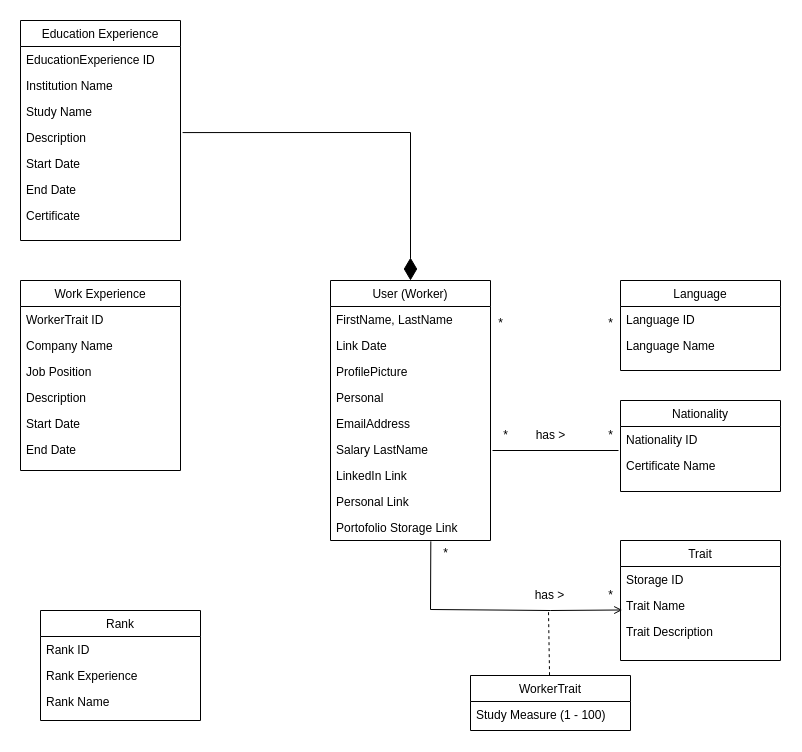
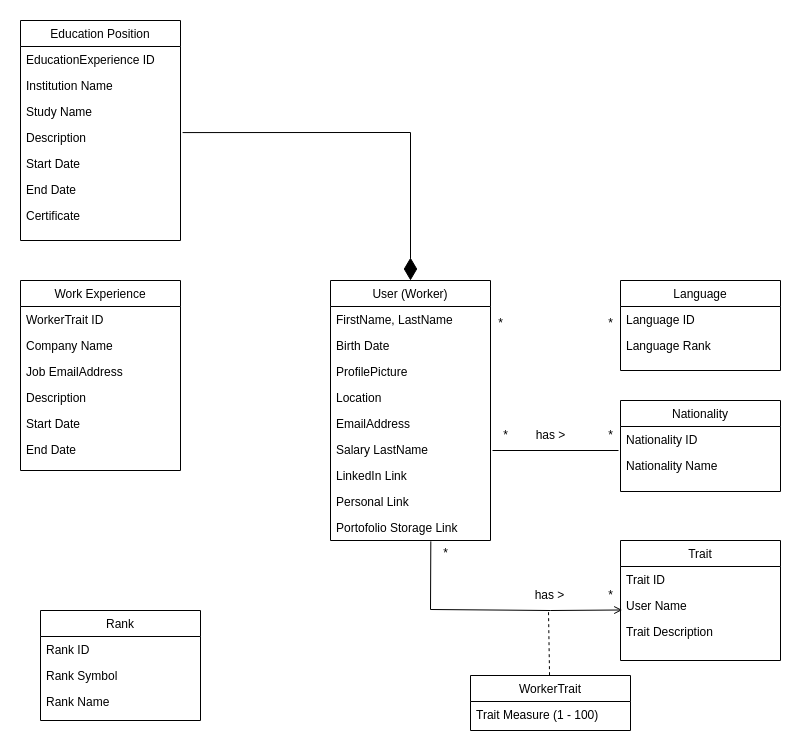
(100, 34) -> (100, 34)
(363, 346) -> (366, 346)
(668, 346) -> (668, 346)
(62, 372) -> (75, 372)
(361, 398) -> (361, 398)
(675, 466) -> (674, 466)
(658, 580) -> (650, 580)
(656, 606) -> (655, 606)
(93, 676) -> (80, 676)
(547, 715) -> (545, 715)
